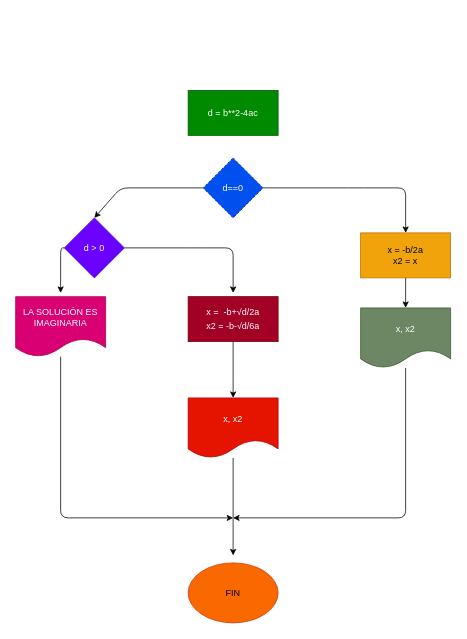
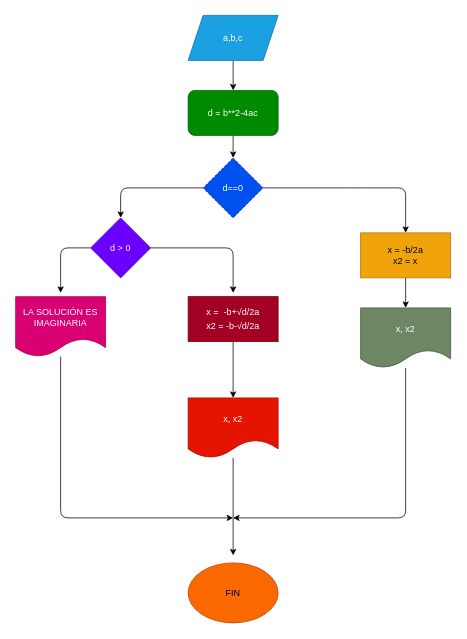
none -> (233, 38)
none -> (233, 84)
(233, 113) -> (233, 113)
none -> (233, 151)
(94, 248) -> (120, 248)
(233, 319) -> (233, 319)
